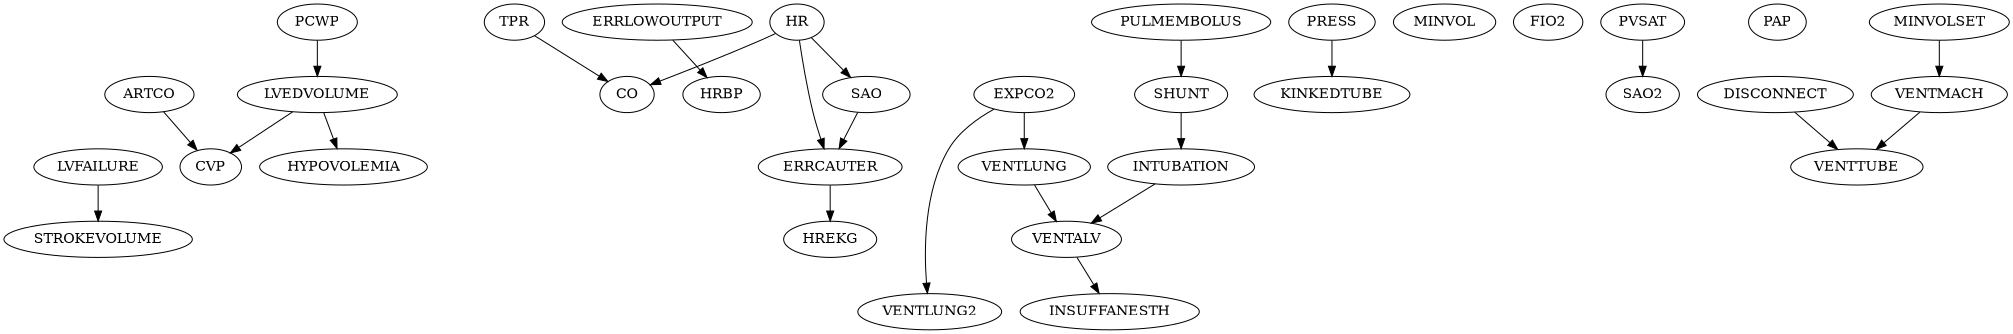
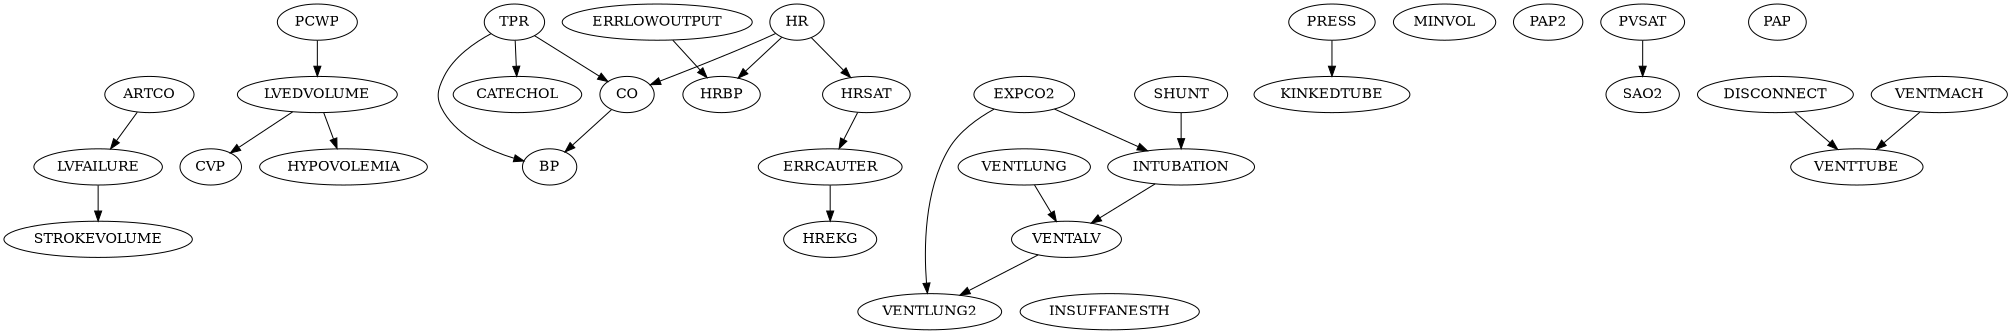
(1181, 22) -> none
(1548, 22) -> (1548, 22)
(1939, 22) -> none
(808, 90) -> (764, 54)
none -> (517, 95)
(866, 95) -> (866, 95)
(1024, 126) -> (1096, 128)
(177, 127) -> (127, 126)
none -> (550, 167)
(1085, 271) -> (1004, 273)
